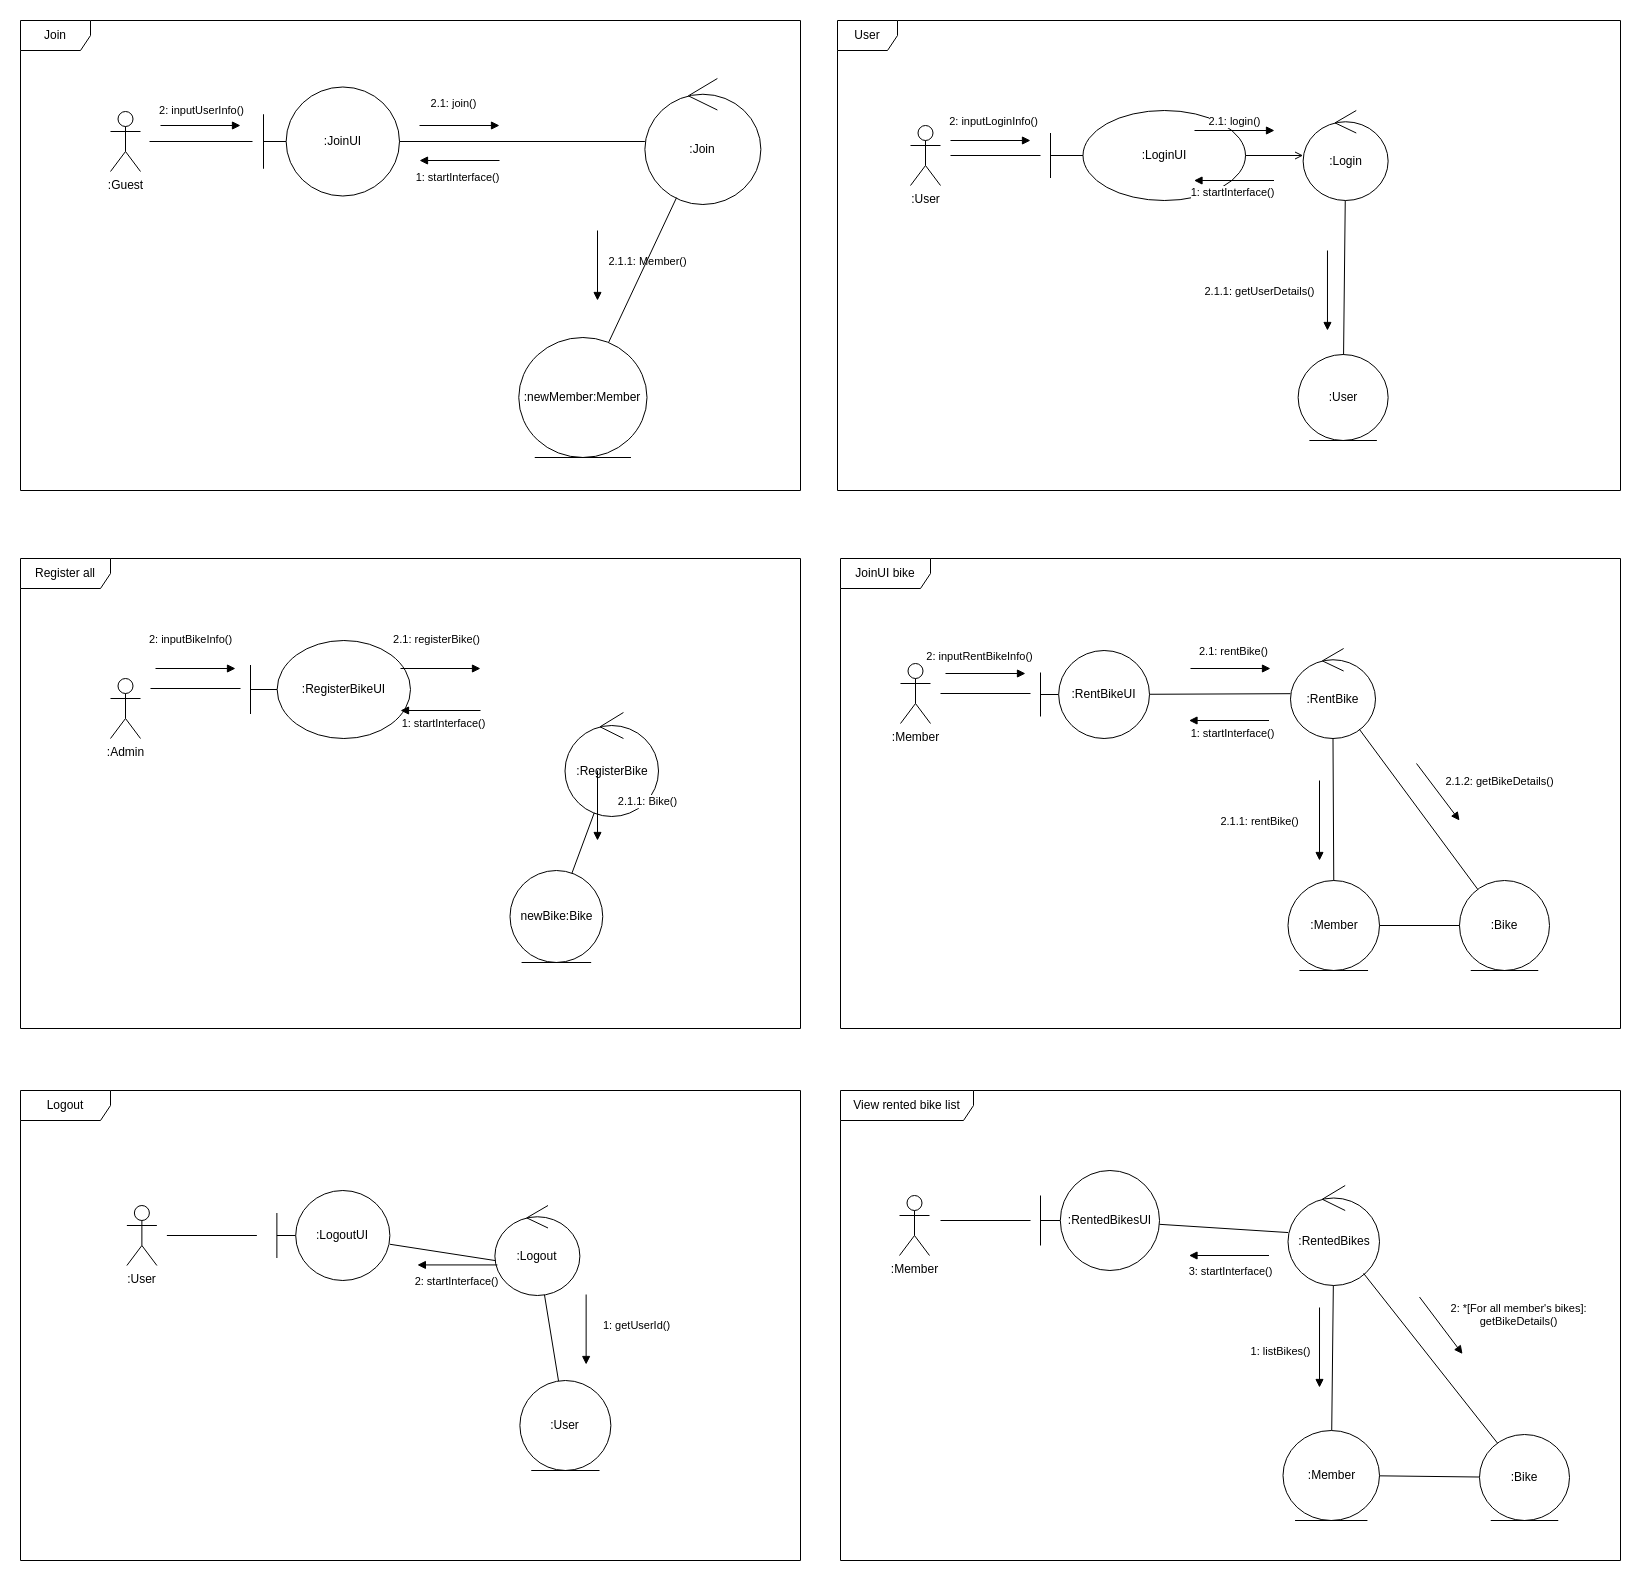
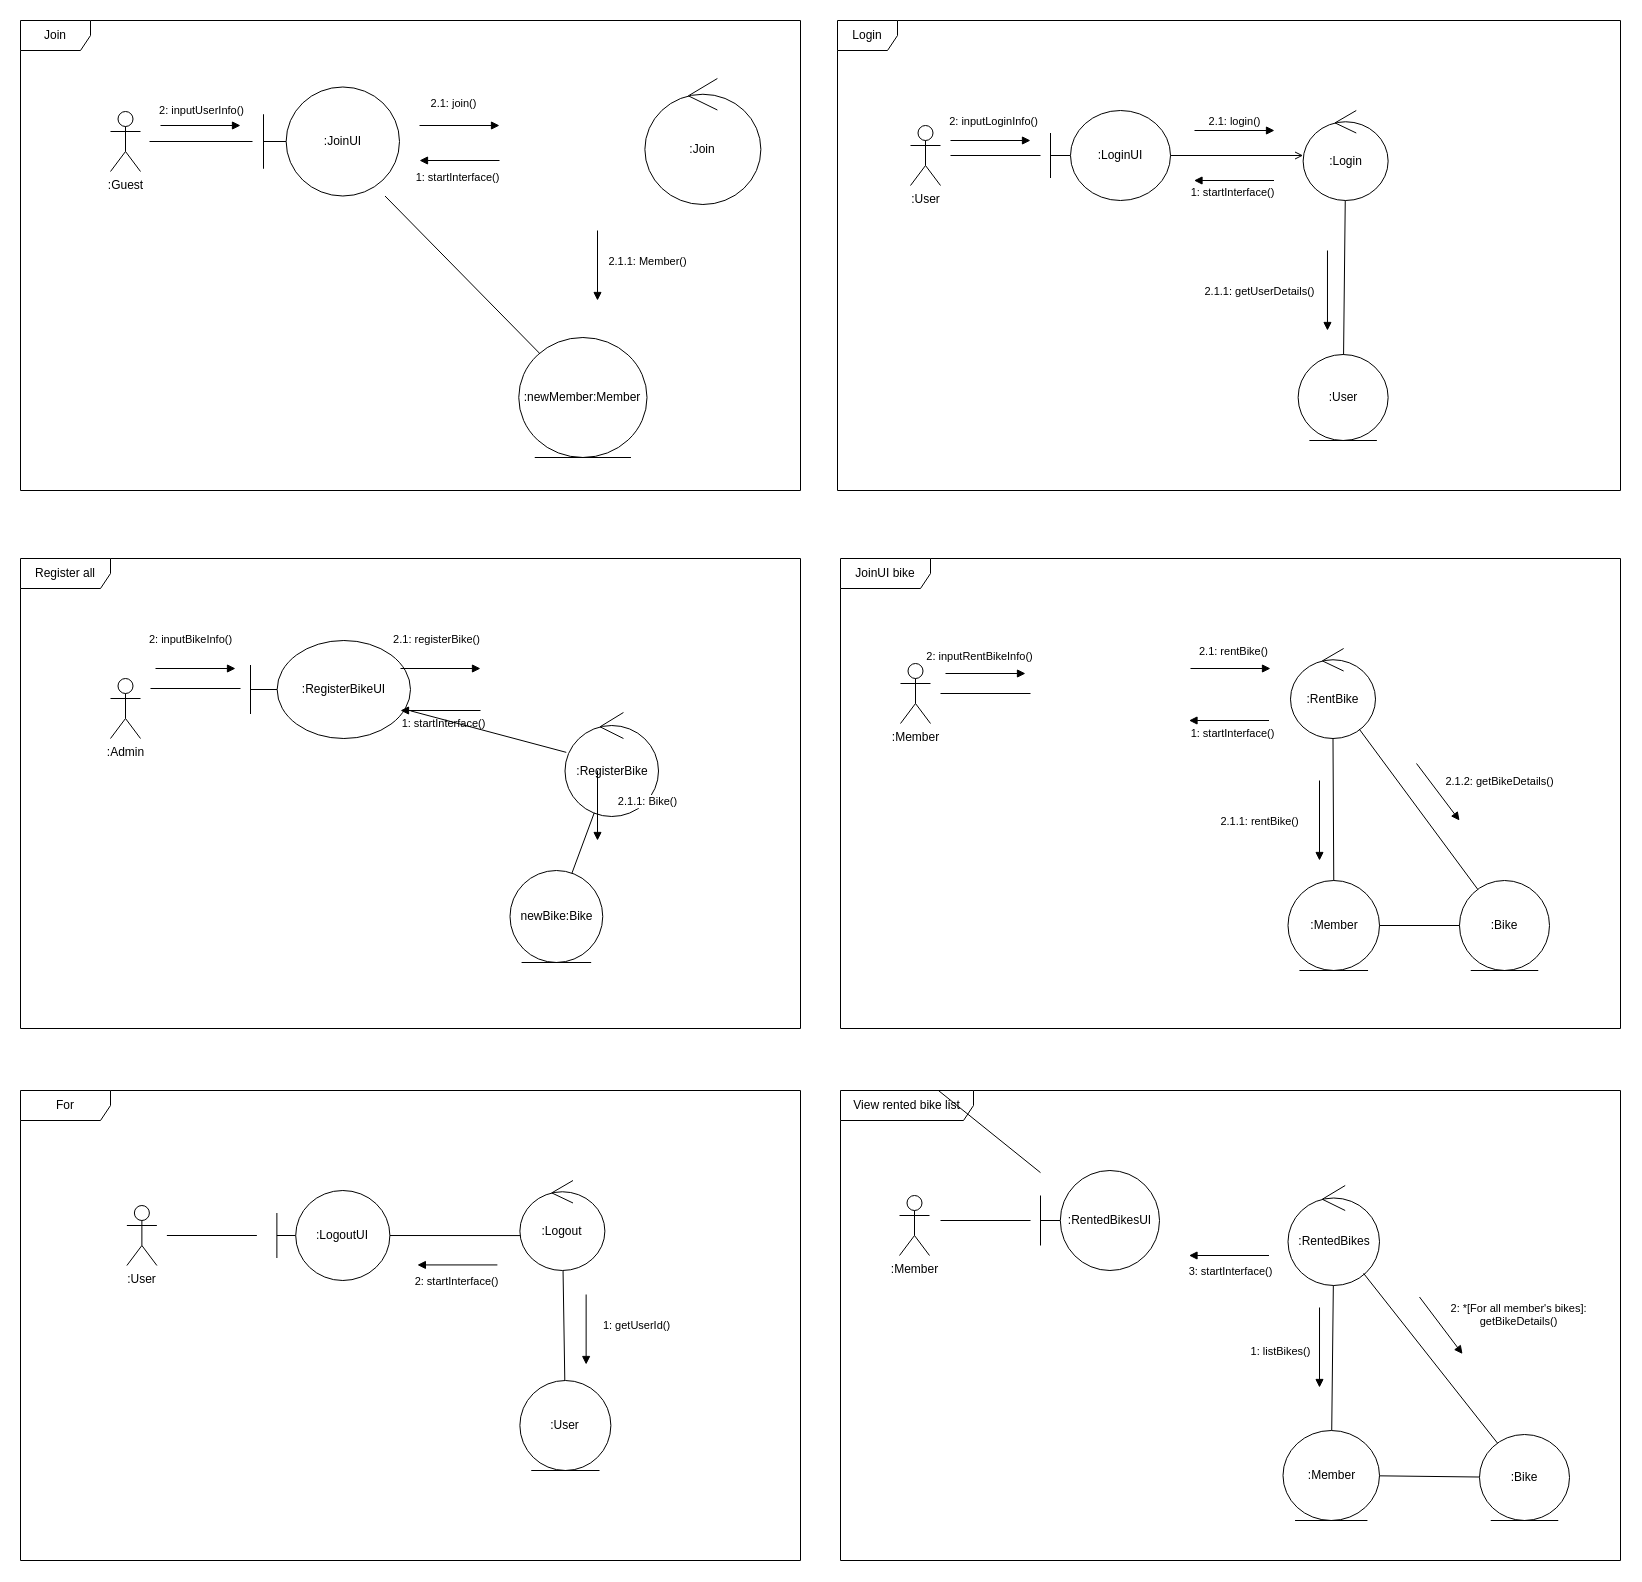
(868, 36) -> (868, 36)
(522, 142) -> none
(1148, 156) -> (1111, 156)
(643, 270) -> (462, 275)
(1220, 694) -> none
(1095, 695) -> none
none -> (490, 732)
(66, 1106) -> (66, 1106)
(1224, 1228) -> (990, 1132)
(537, 1251) -> (562, 1226)
